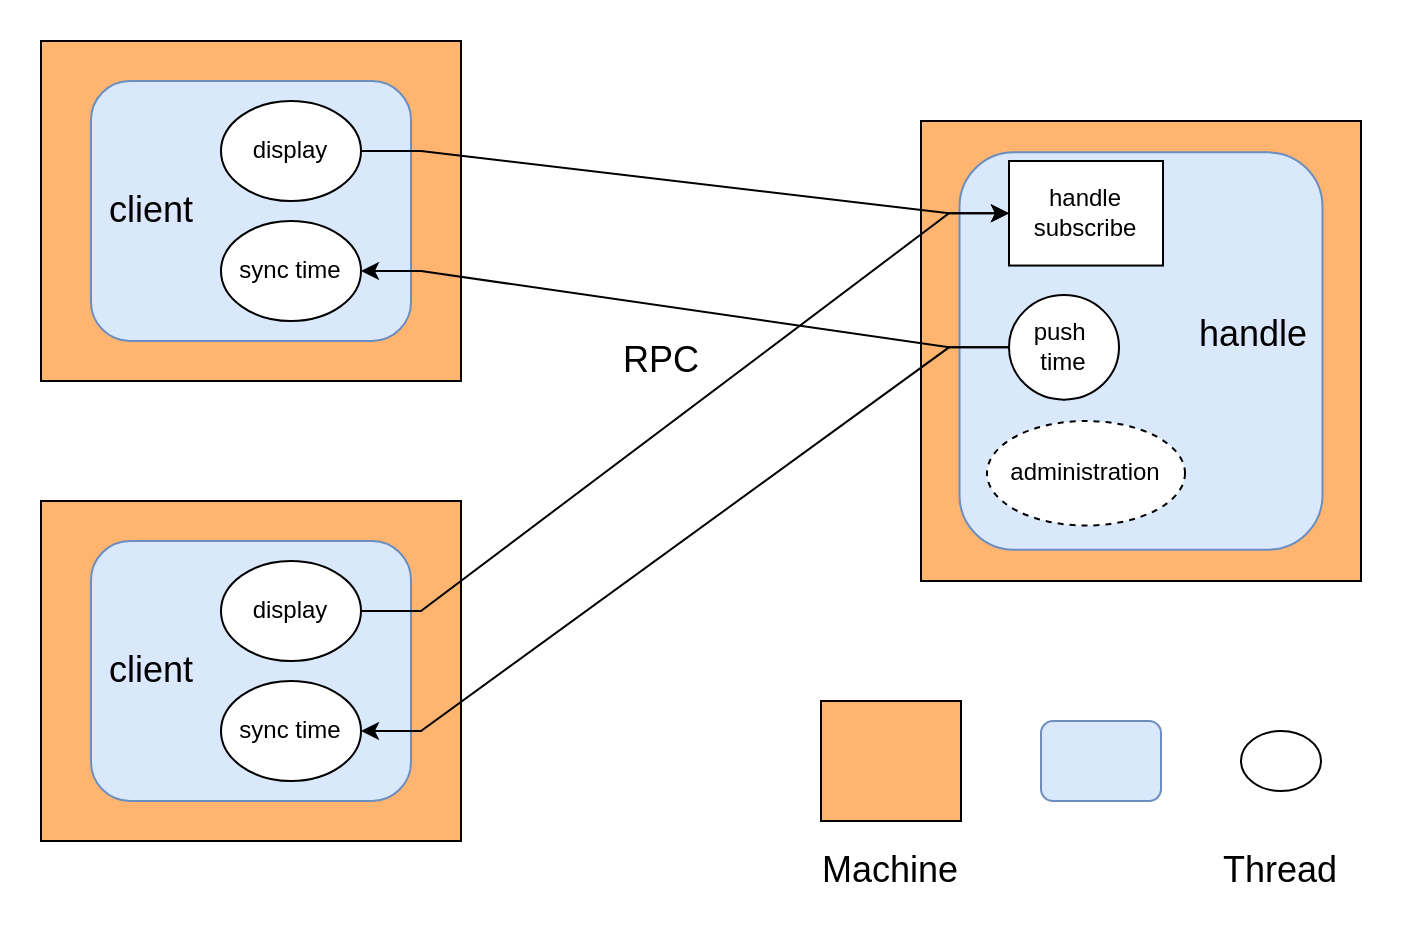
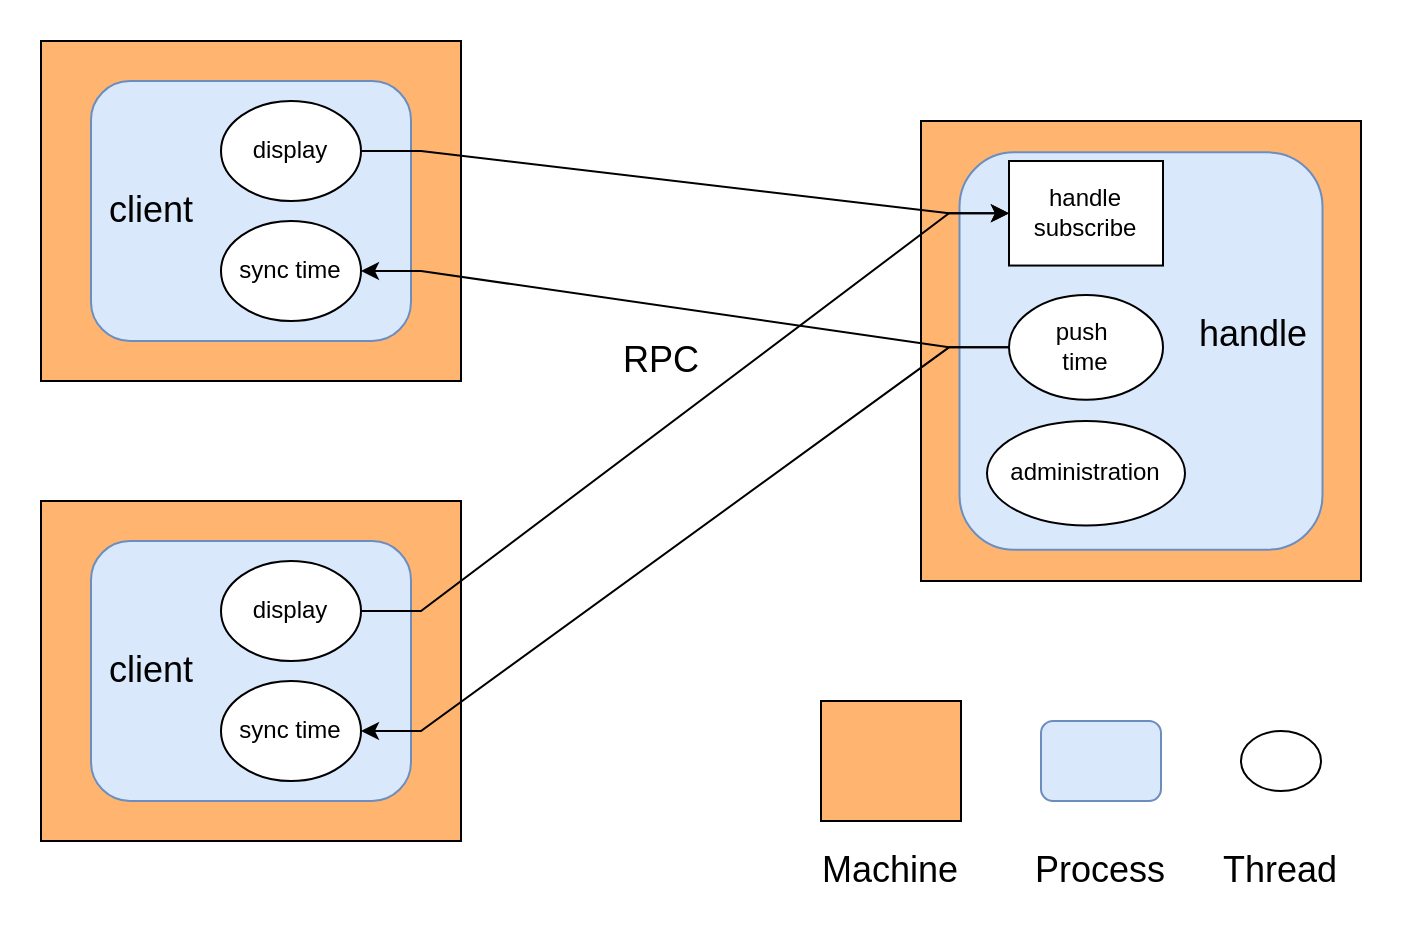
(1064, 347) -> (1086, 347)
(1086, 473) -> (1086, 473)
none -> (1101, 871)
